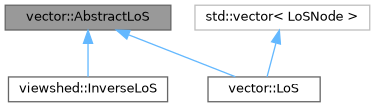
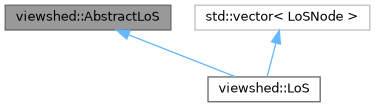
(88, 18) -> (88, 18)
(88, 89) -> none
(264, 89) -> (264, 89)
